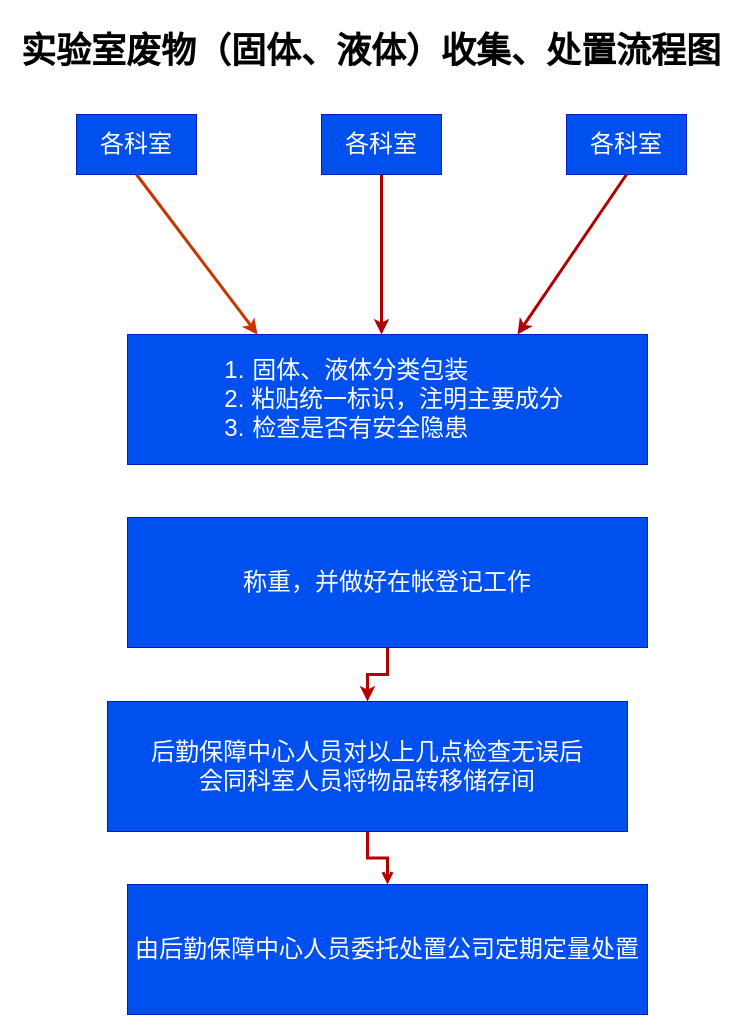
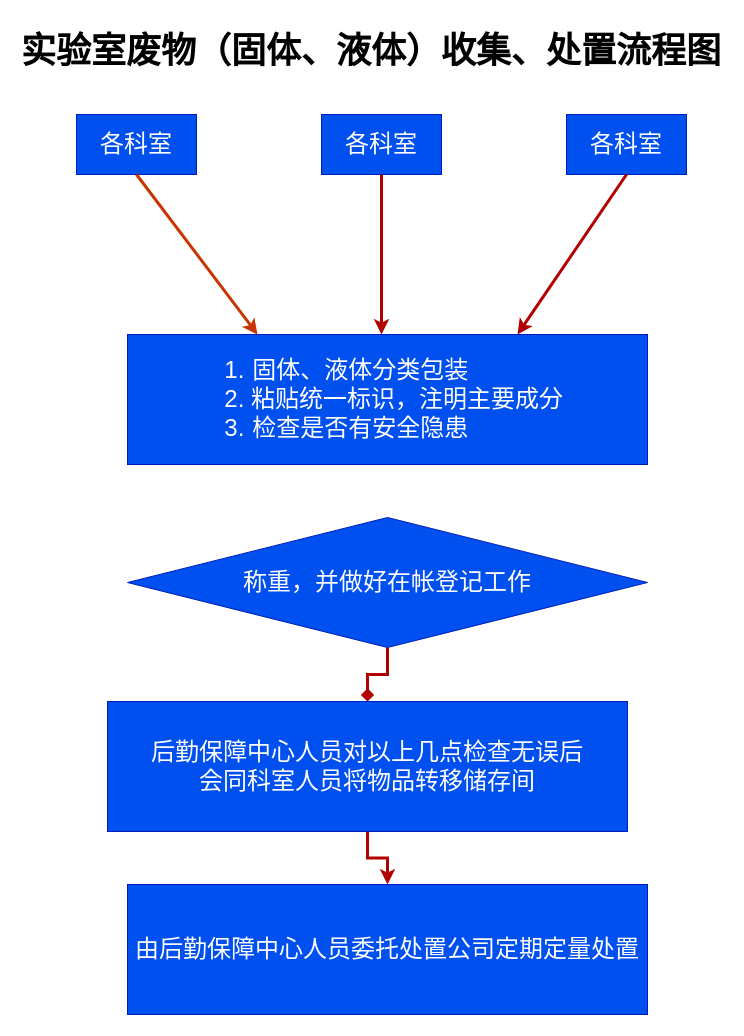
(388, 583) -> (388, 583)
(368, 688) -> (368, 688)
(388, 872) -> (388, 871)
